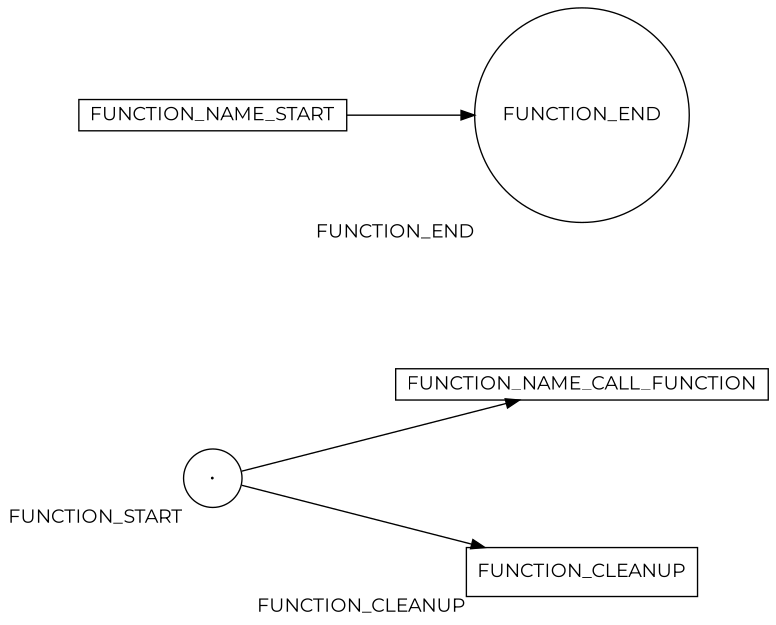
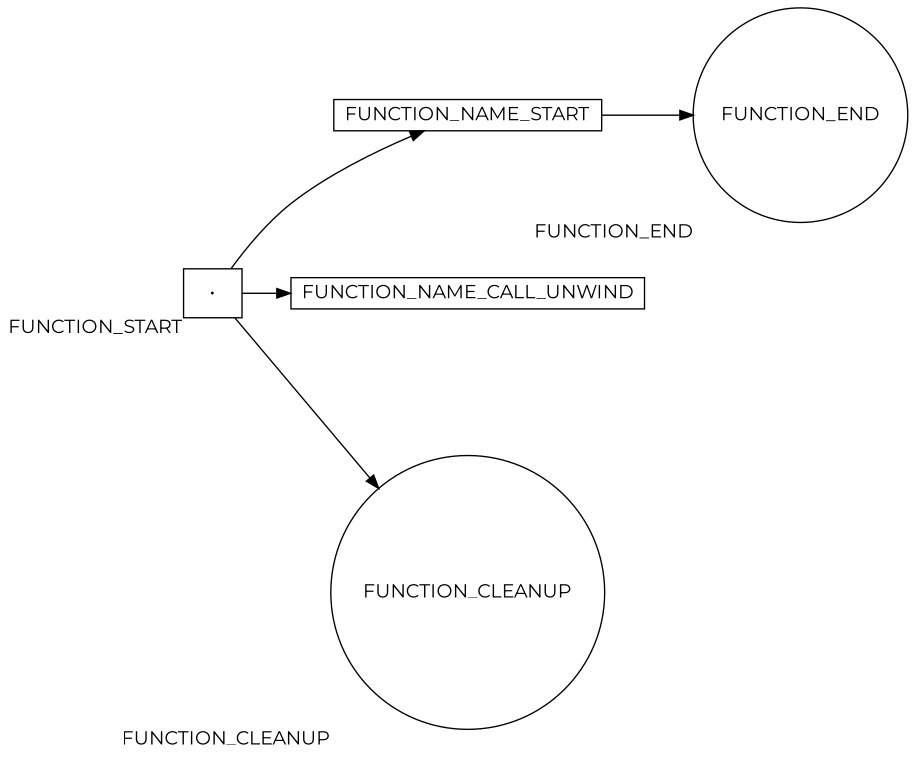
none -> (311, 189)
(582, 384) -> (468, 293)
(213, 478) -> (213, 293)
(582, 572) -> (468, 592)
